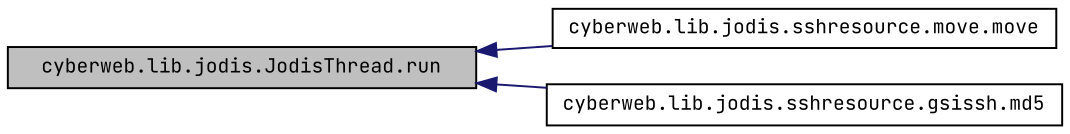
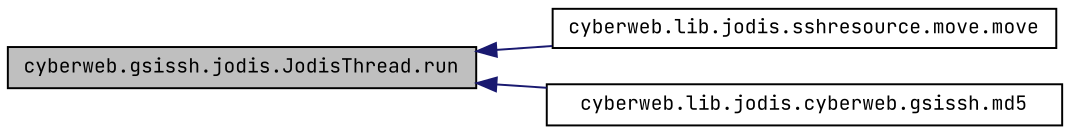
(242, 68) -> (242, 68)
(804, 105) -> (804, 105)
